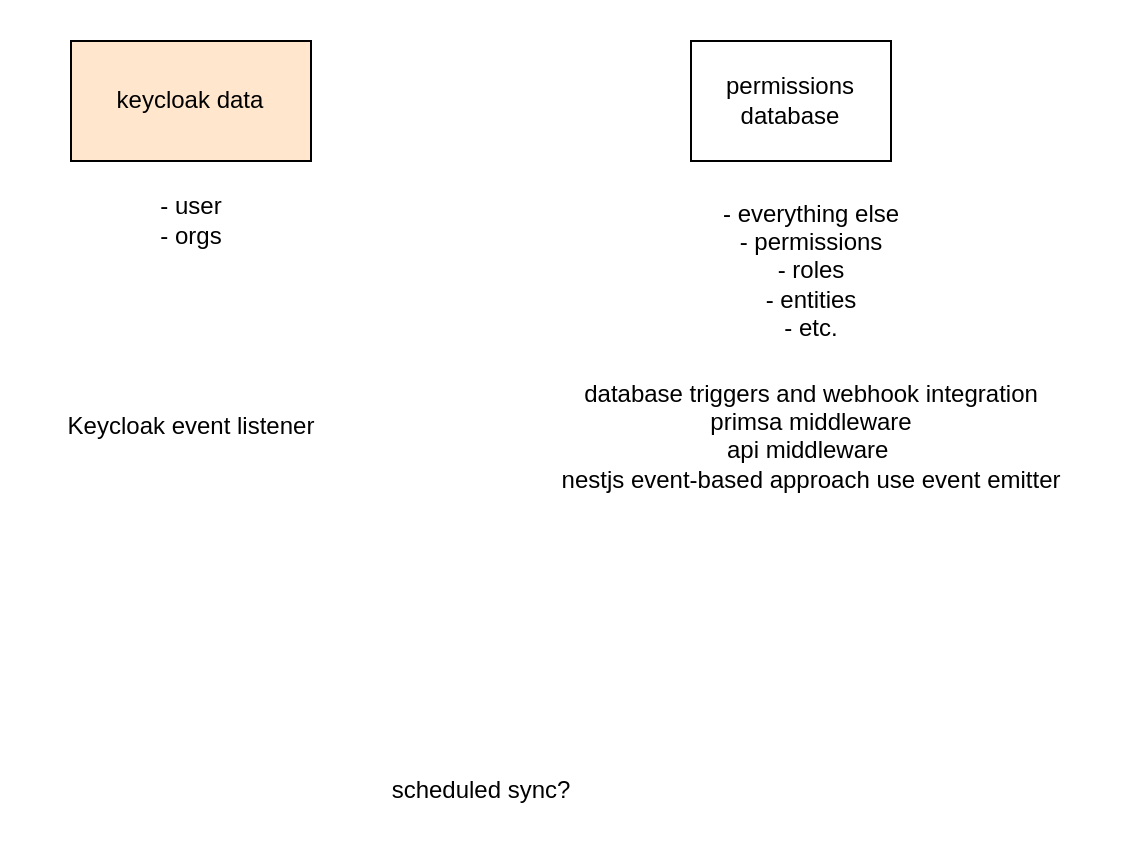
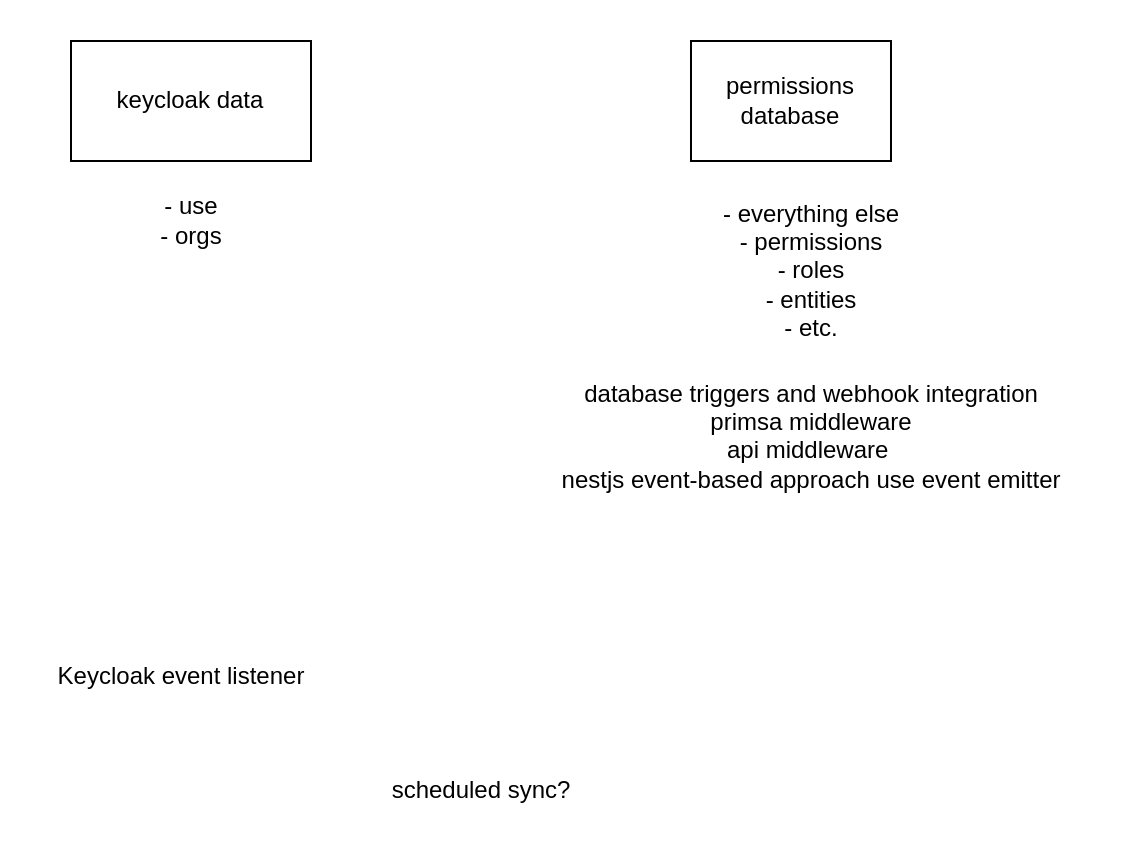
(191, 101) -> (191, 101)
(192, 221) -> (192, 221)
(191, 441) -> (181, 691)
